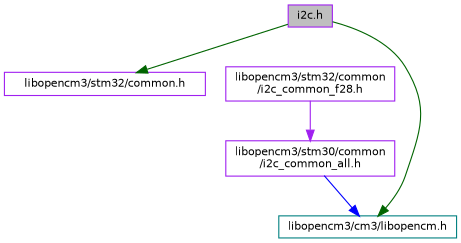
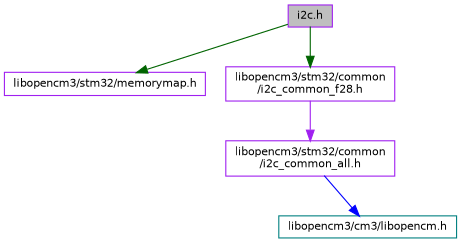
(105, 84) -> (105, 84)
(418, 96) -> (310, 41)
(310, 158) -> (310, 158)
